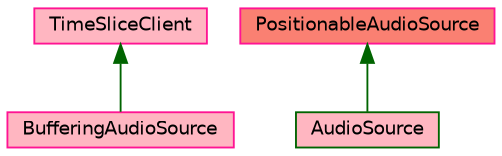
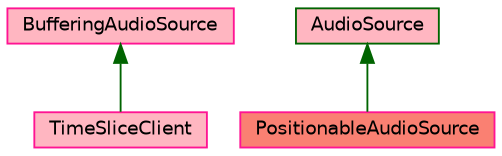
(121, 88) -> (121, 88)
(367, 88) -> (367, 88)
